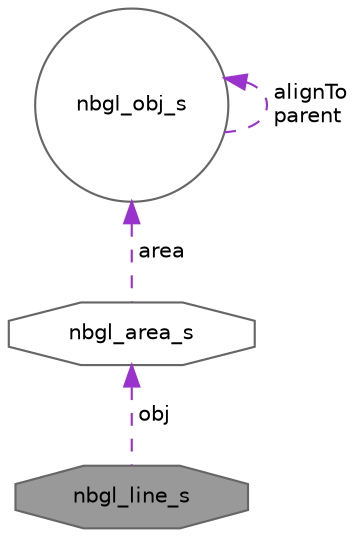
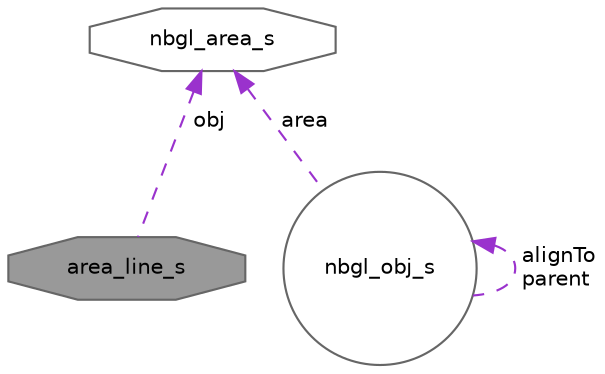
(132, 263) -> (285, 139)
(132, 497) -> (127, 268)
